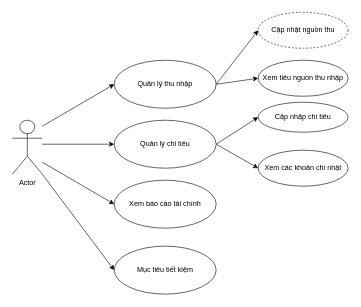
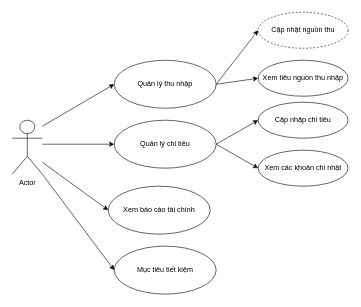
(303, 117) -> (303, 120)
(165, 204) -> (159, 210)
